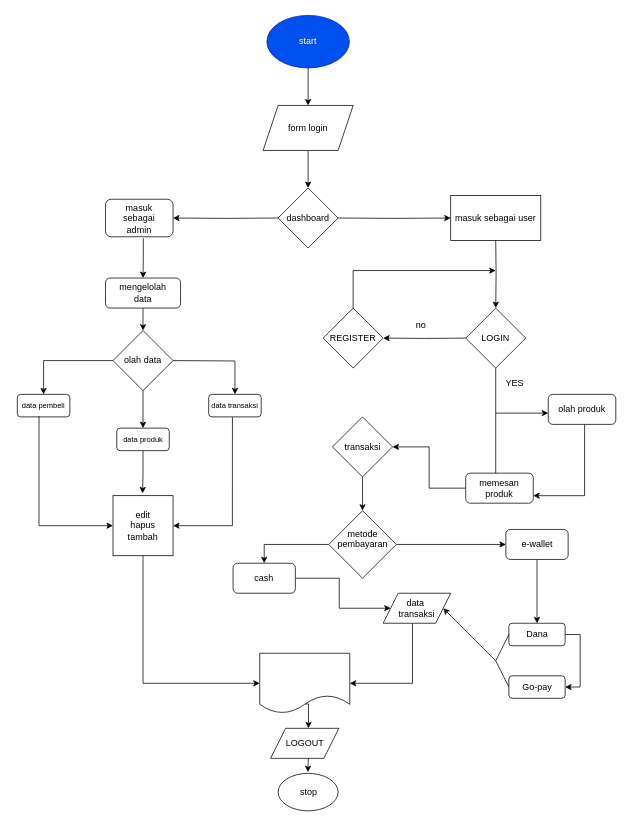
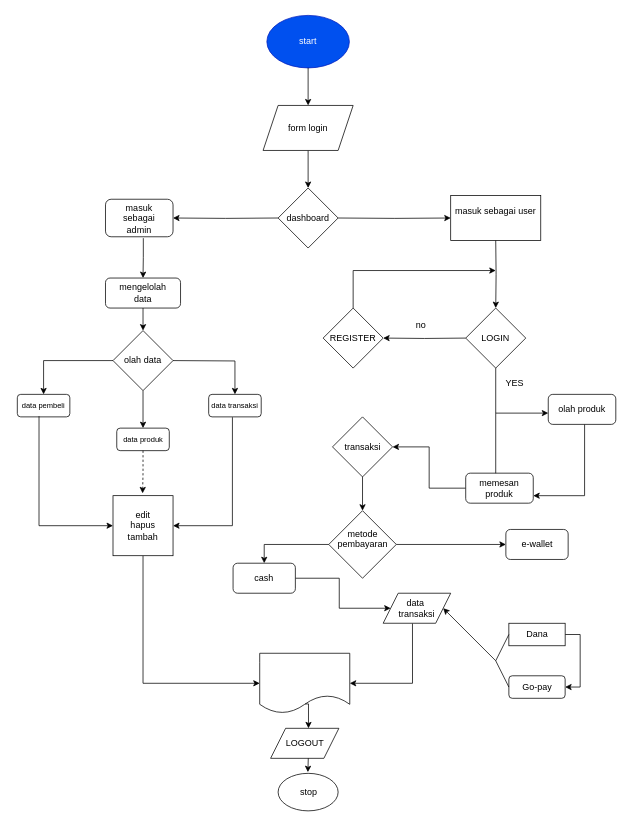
(495, 219) -> (495, 211)
(143, 470) -> (143, 470)
(537, 616) -> none
(537, 634) -> (537, 634)
